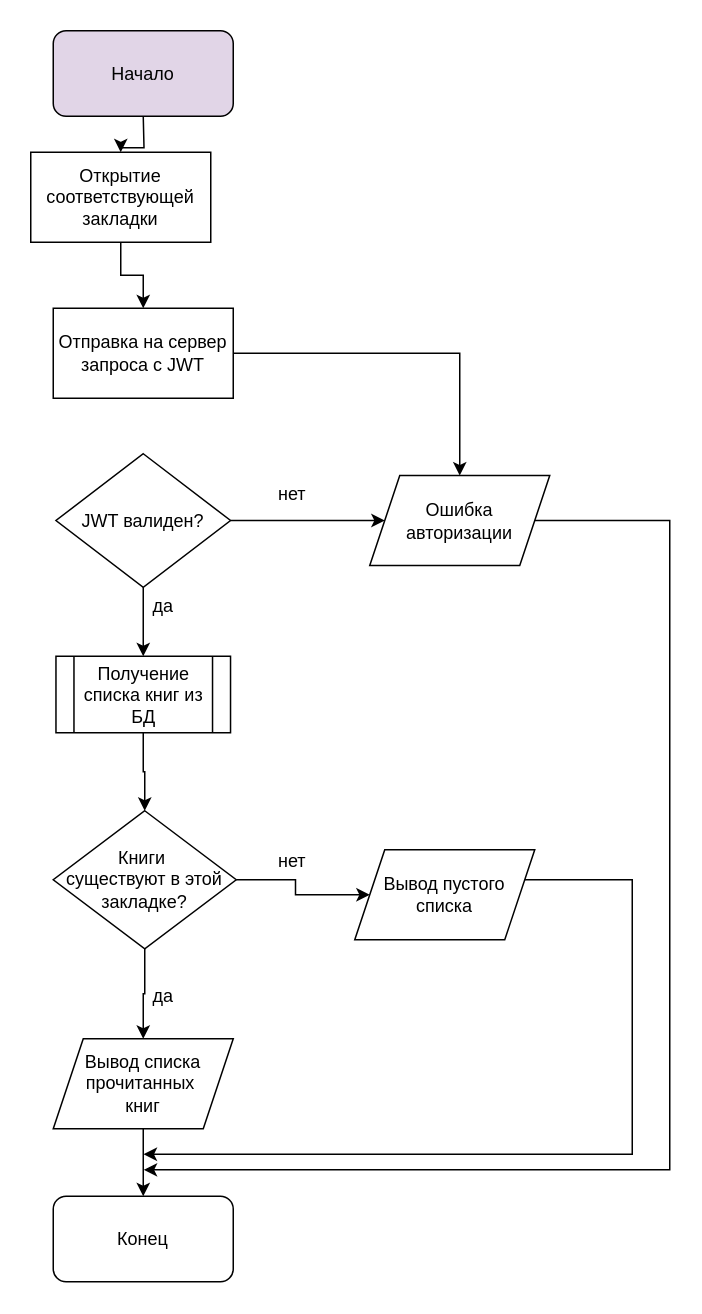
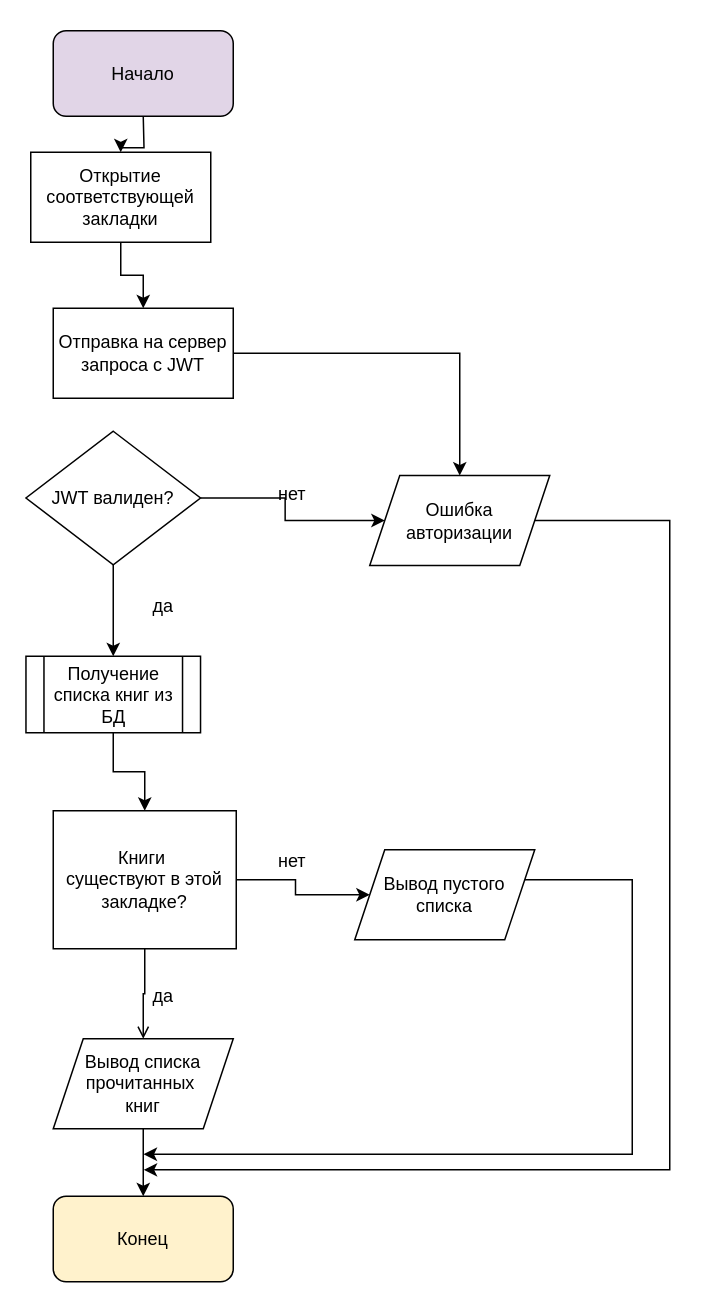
(143, 521) -> (113, 498)
(143, 695) -> (113, 695)
(145, 880) -> (145, 880)
(143, 1027) -> (143, 1029)
(143, 1239) -> (143, 1239)
